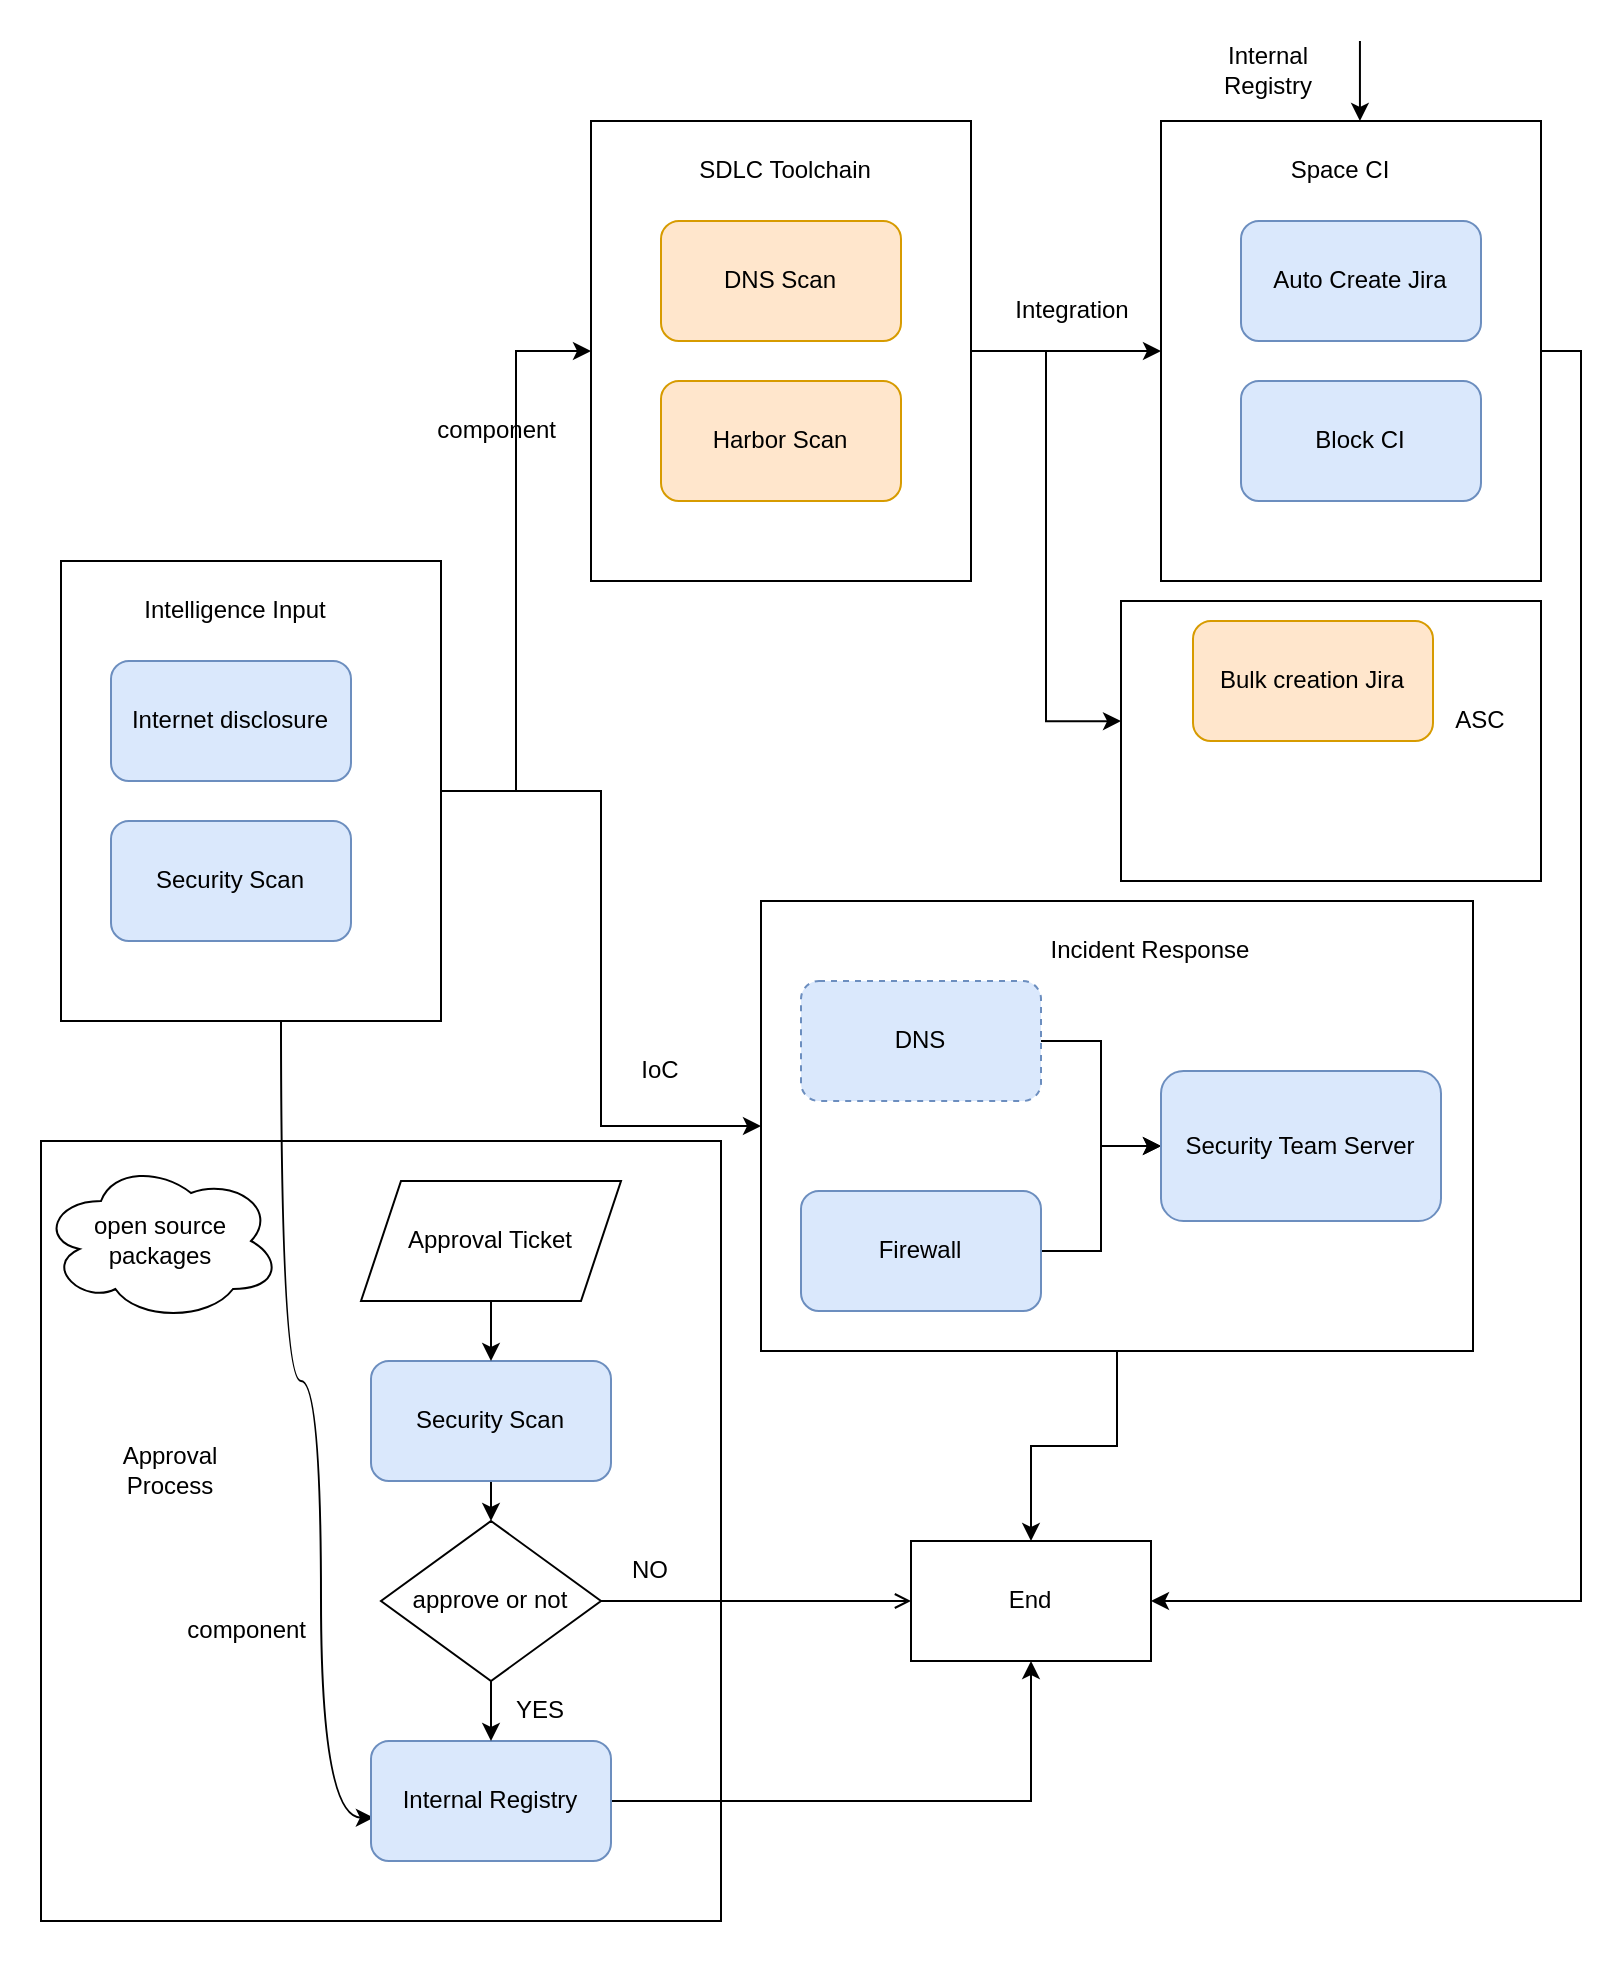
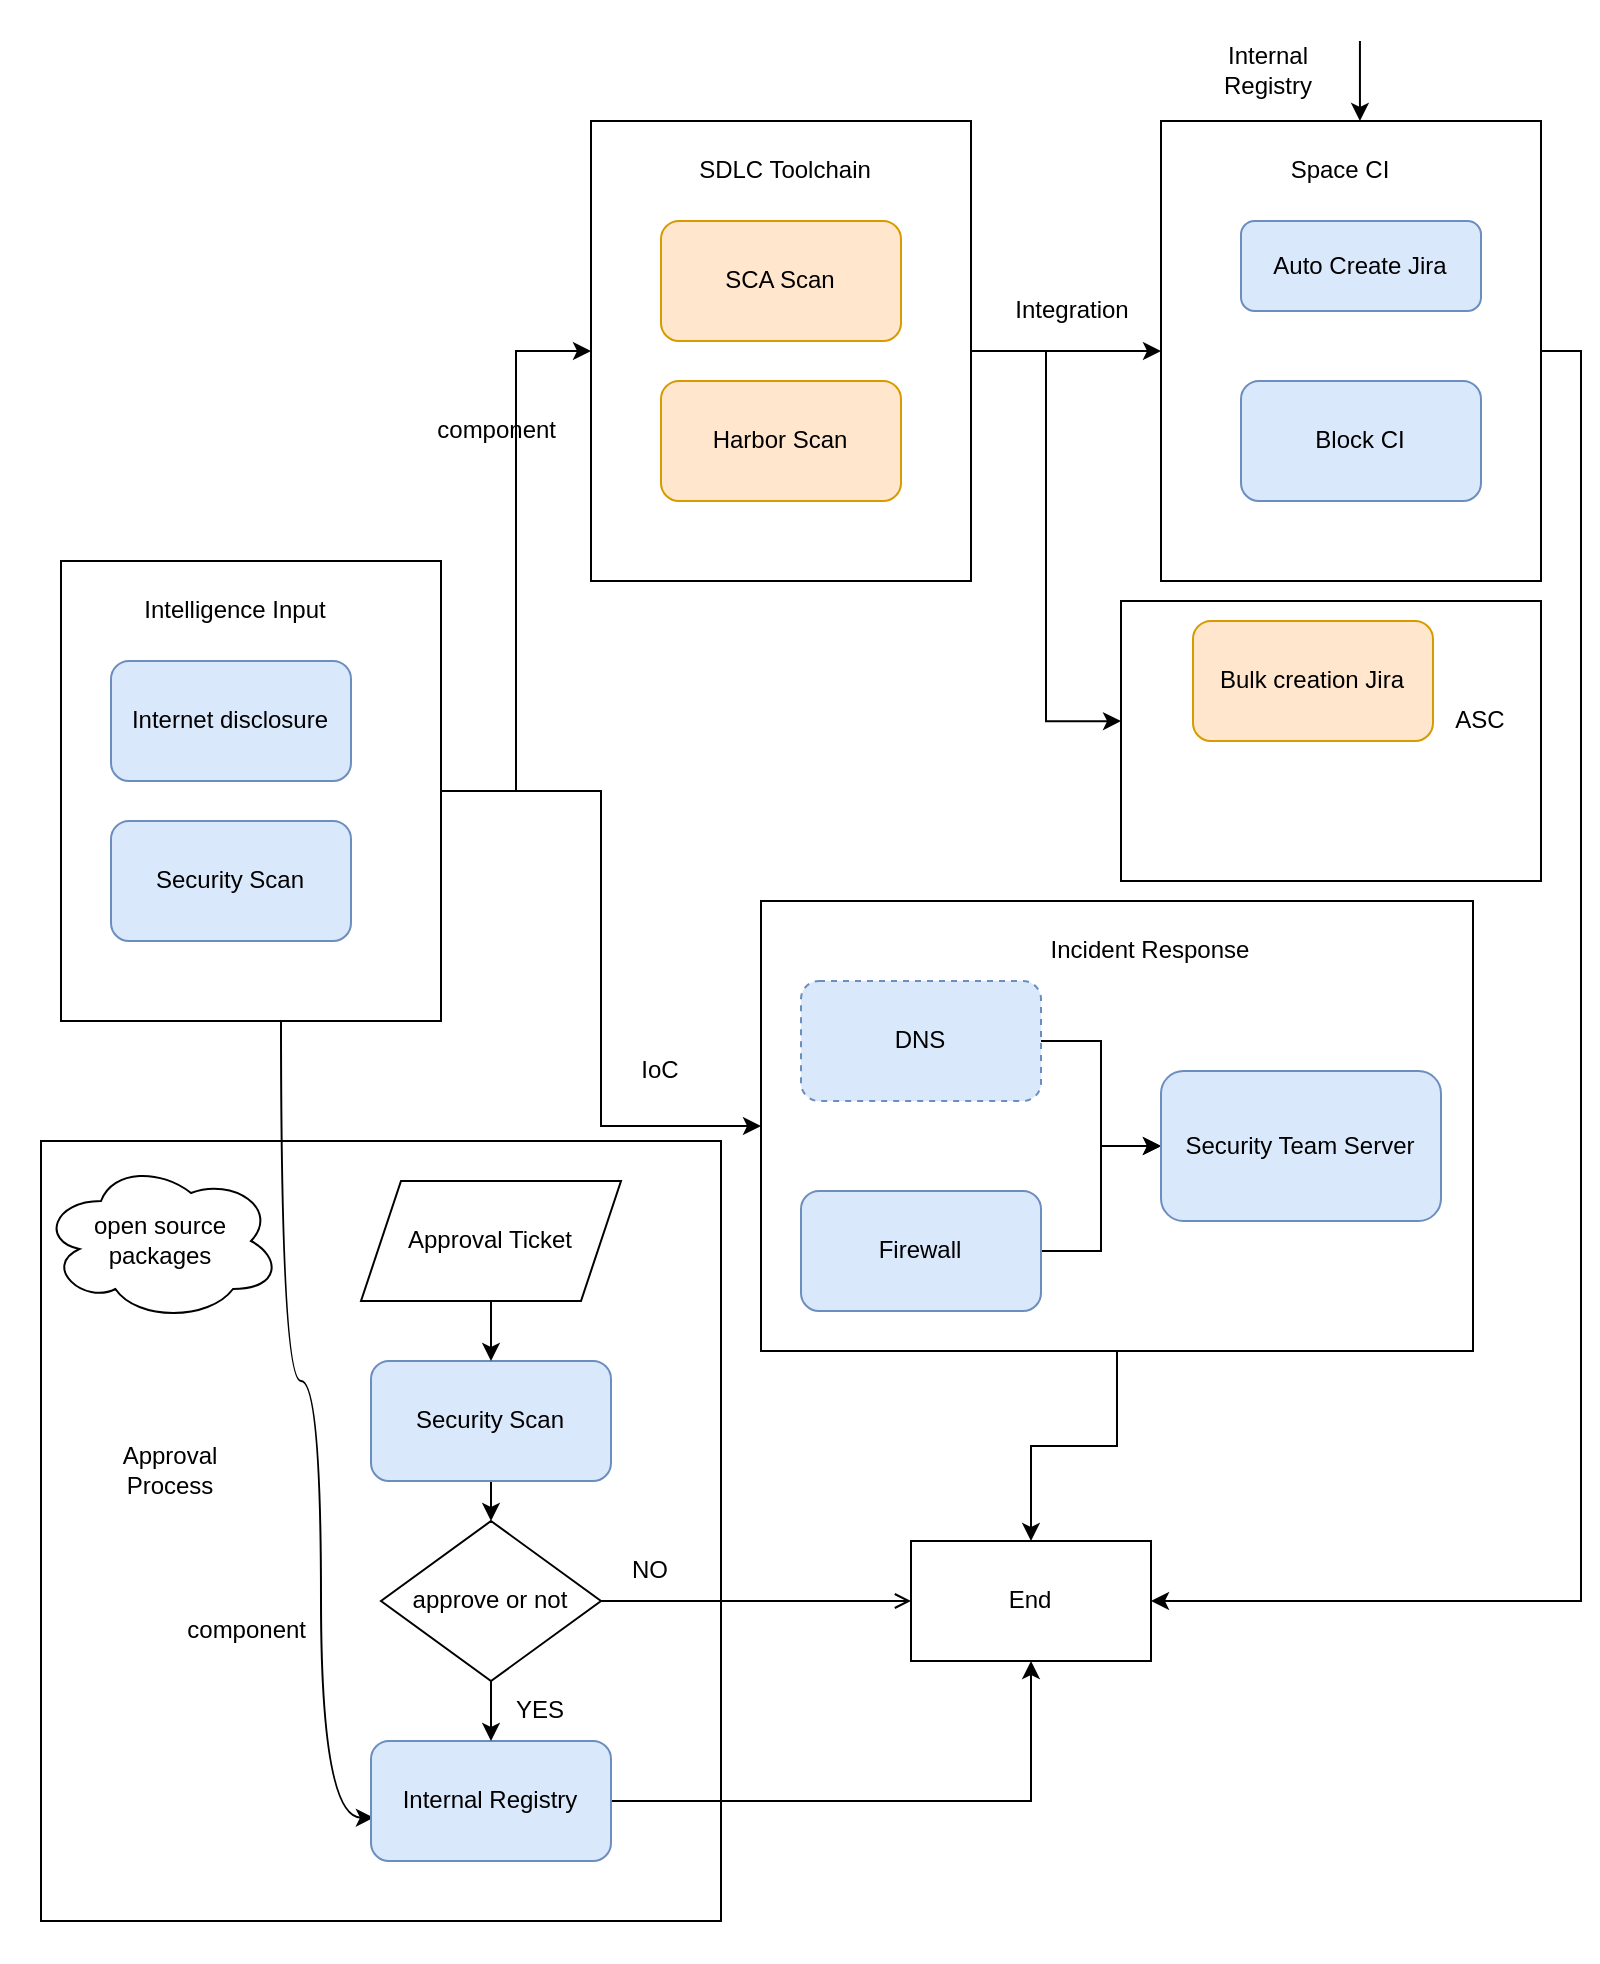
(781, 281) -> (781, 281)
(1361, 281) -> (1361, 266)
